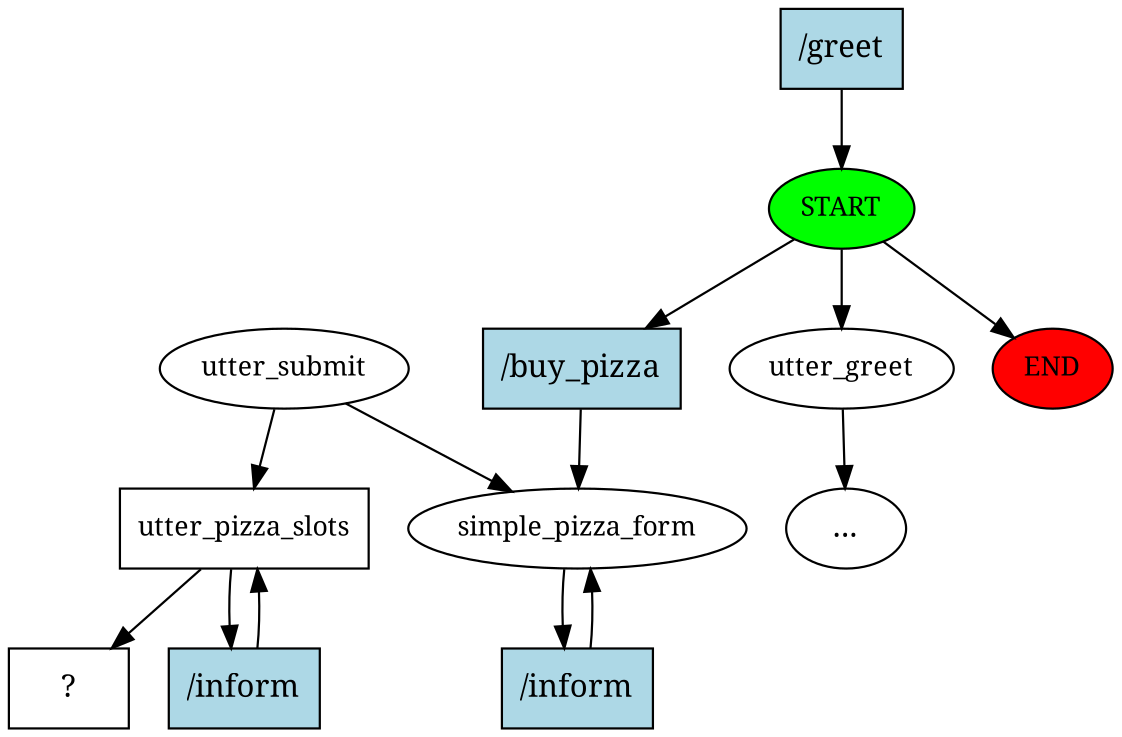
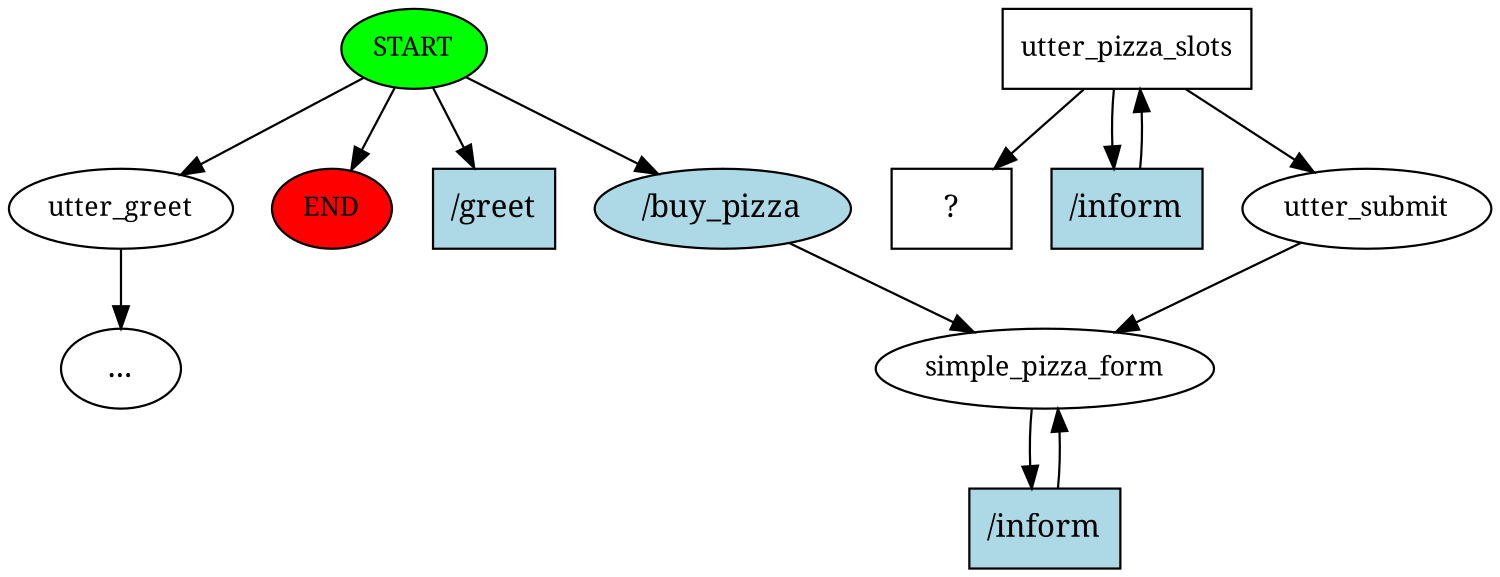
(842, 118) -> (448, 118)
(582, 369) -> (723, 209)
(267, 438) -> (1240, 125)
